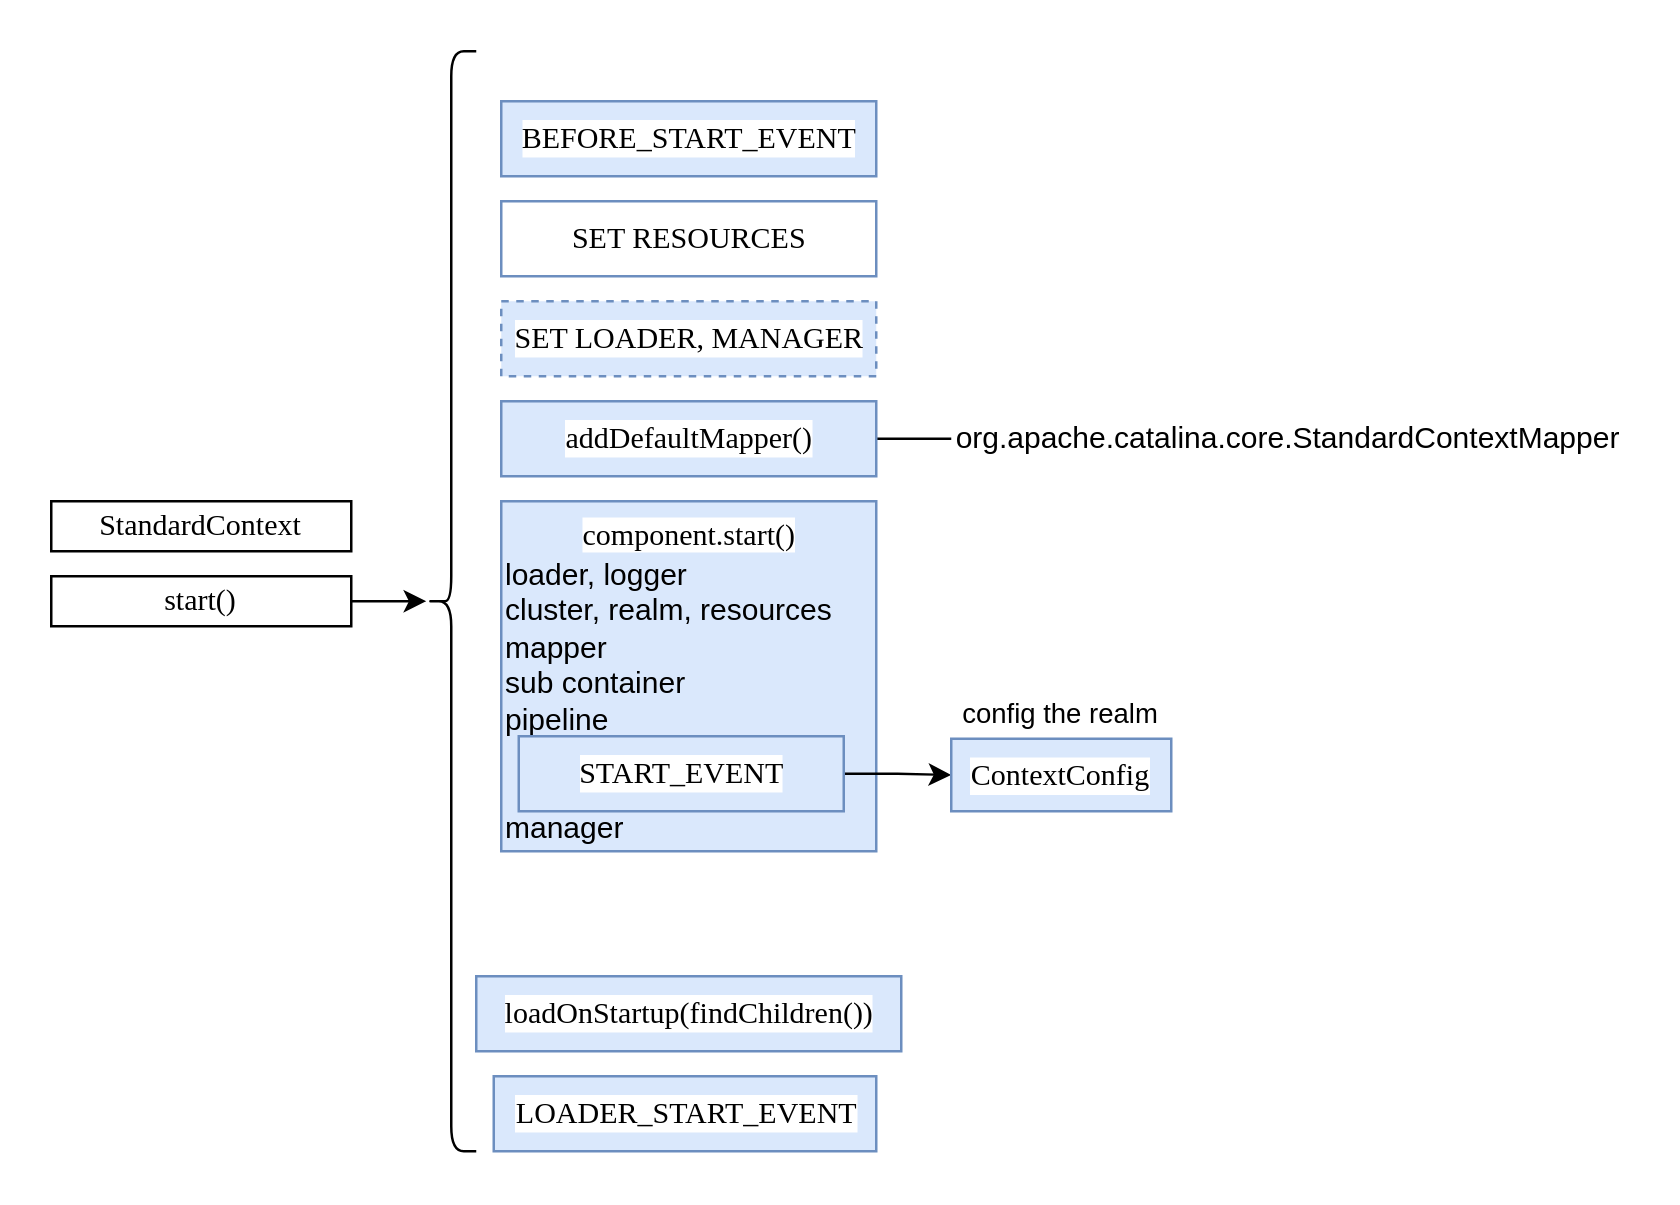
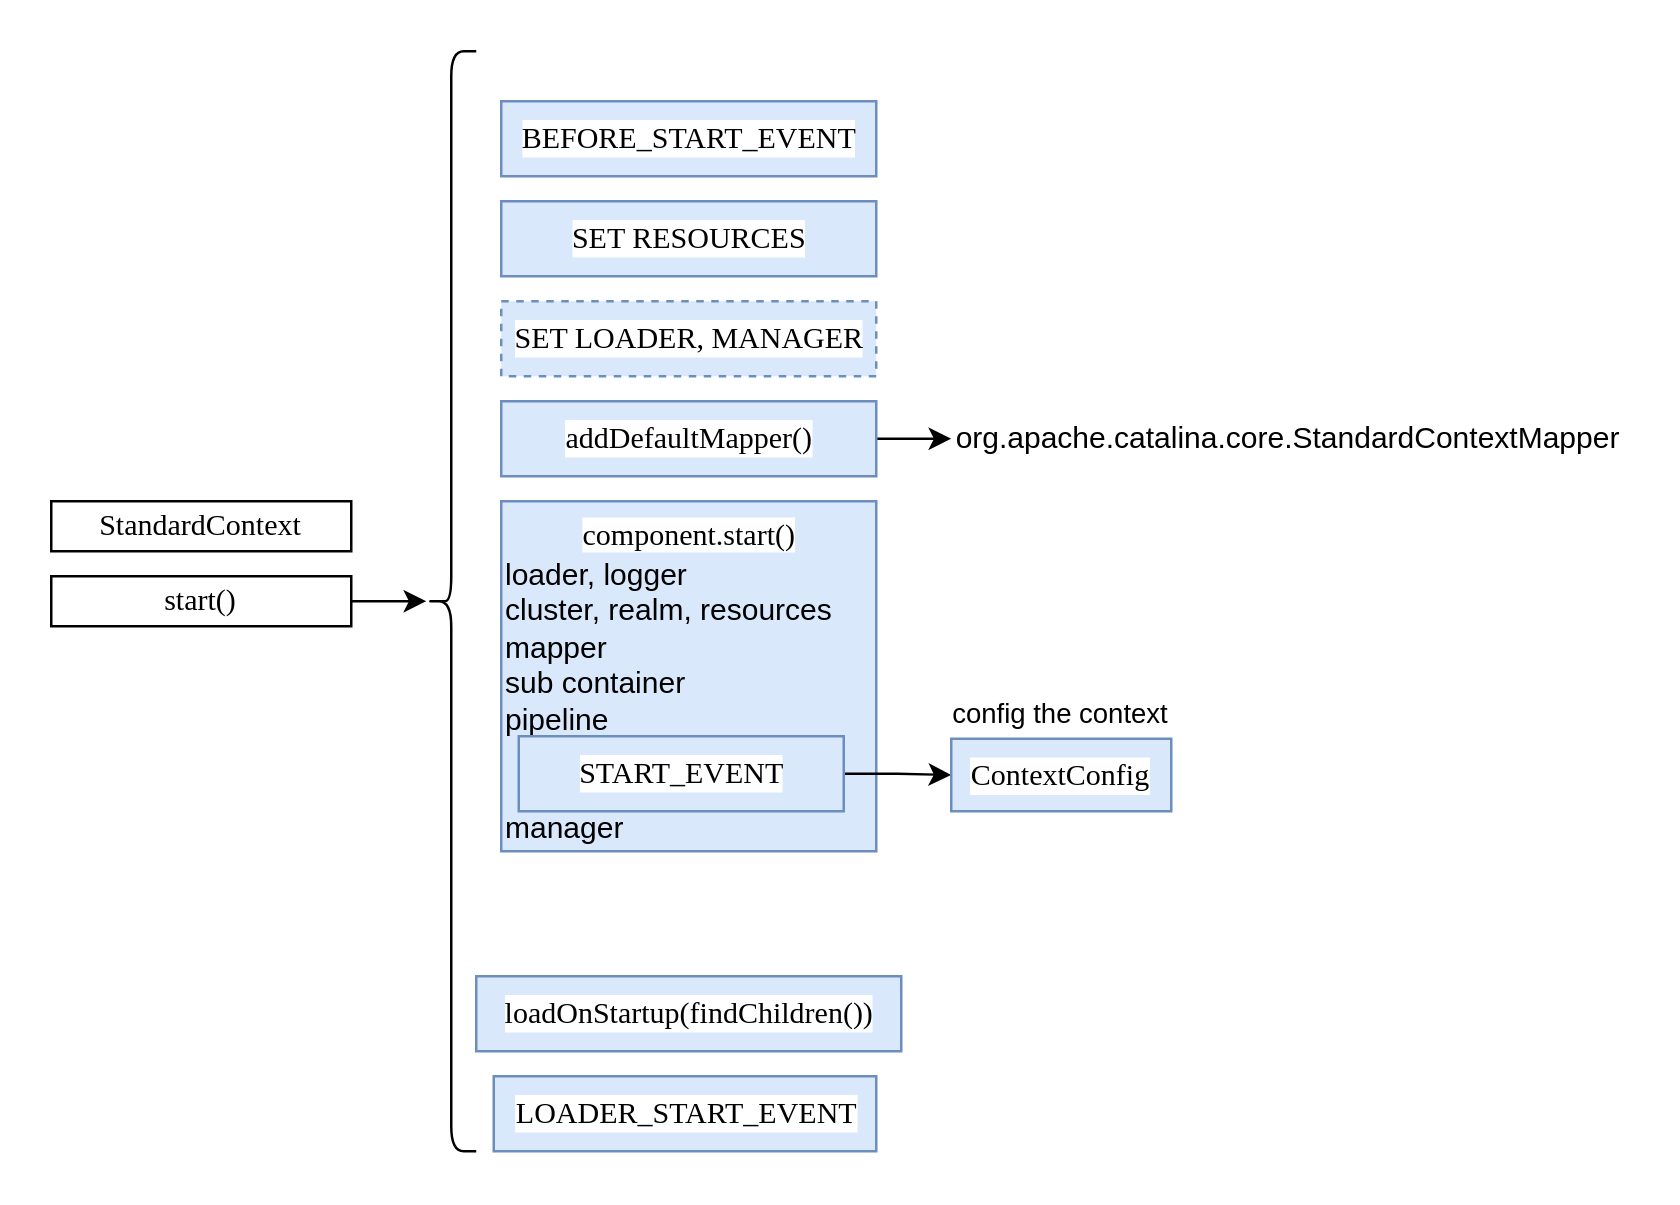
(689, 239) -> (689, 239)
(941, 439) -> (933, 439)
(1061, 714) -> (1061, 714)
